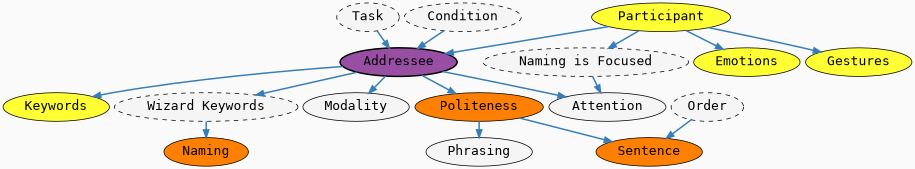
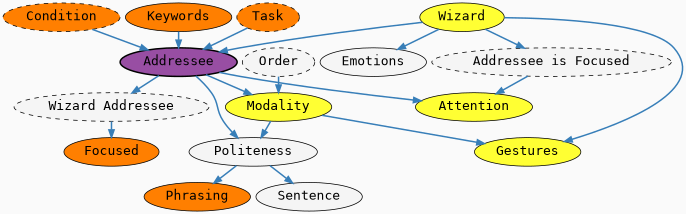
(368, 17) -> (268, 17)
(463, 17) -> (62, 17)
(661, 17) -> (462, 17)
(586, 62) -> (552, 62)
(747, 62) -> (373, 62)
(221, 78) -> (179, 36)
(56, 107) -> (179, 17)
(206, 107) -> (111, 107)
(356, 107) -> (279, 107)
(479, 107) -> (253, 152)
(607, 107) -> (474, 107)
none -> (268, 126)
(682, 127) -> (279, 81)
none -> (399, 129)
(206, 152) -> (111, 152)
(479, 152) -> (197, 197)
(649, 152) -> (309, 197)
